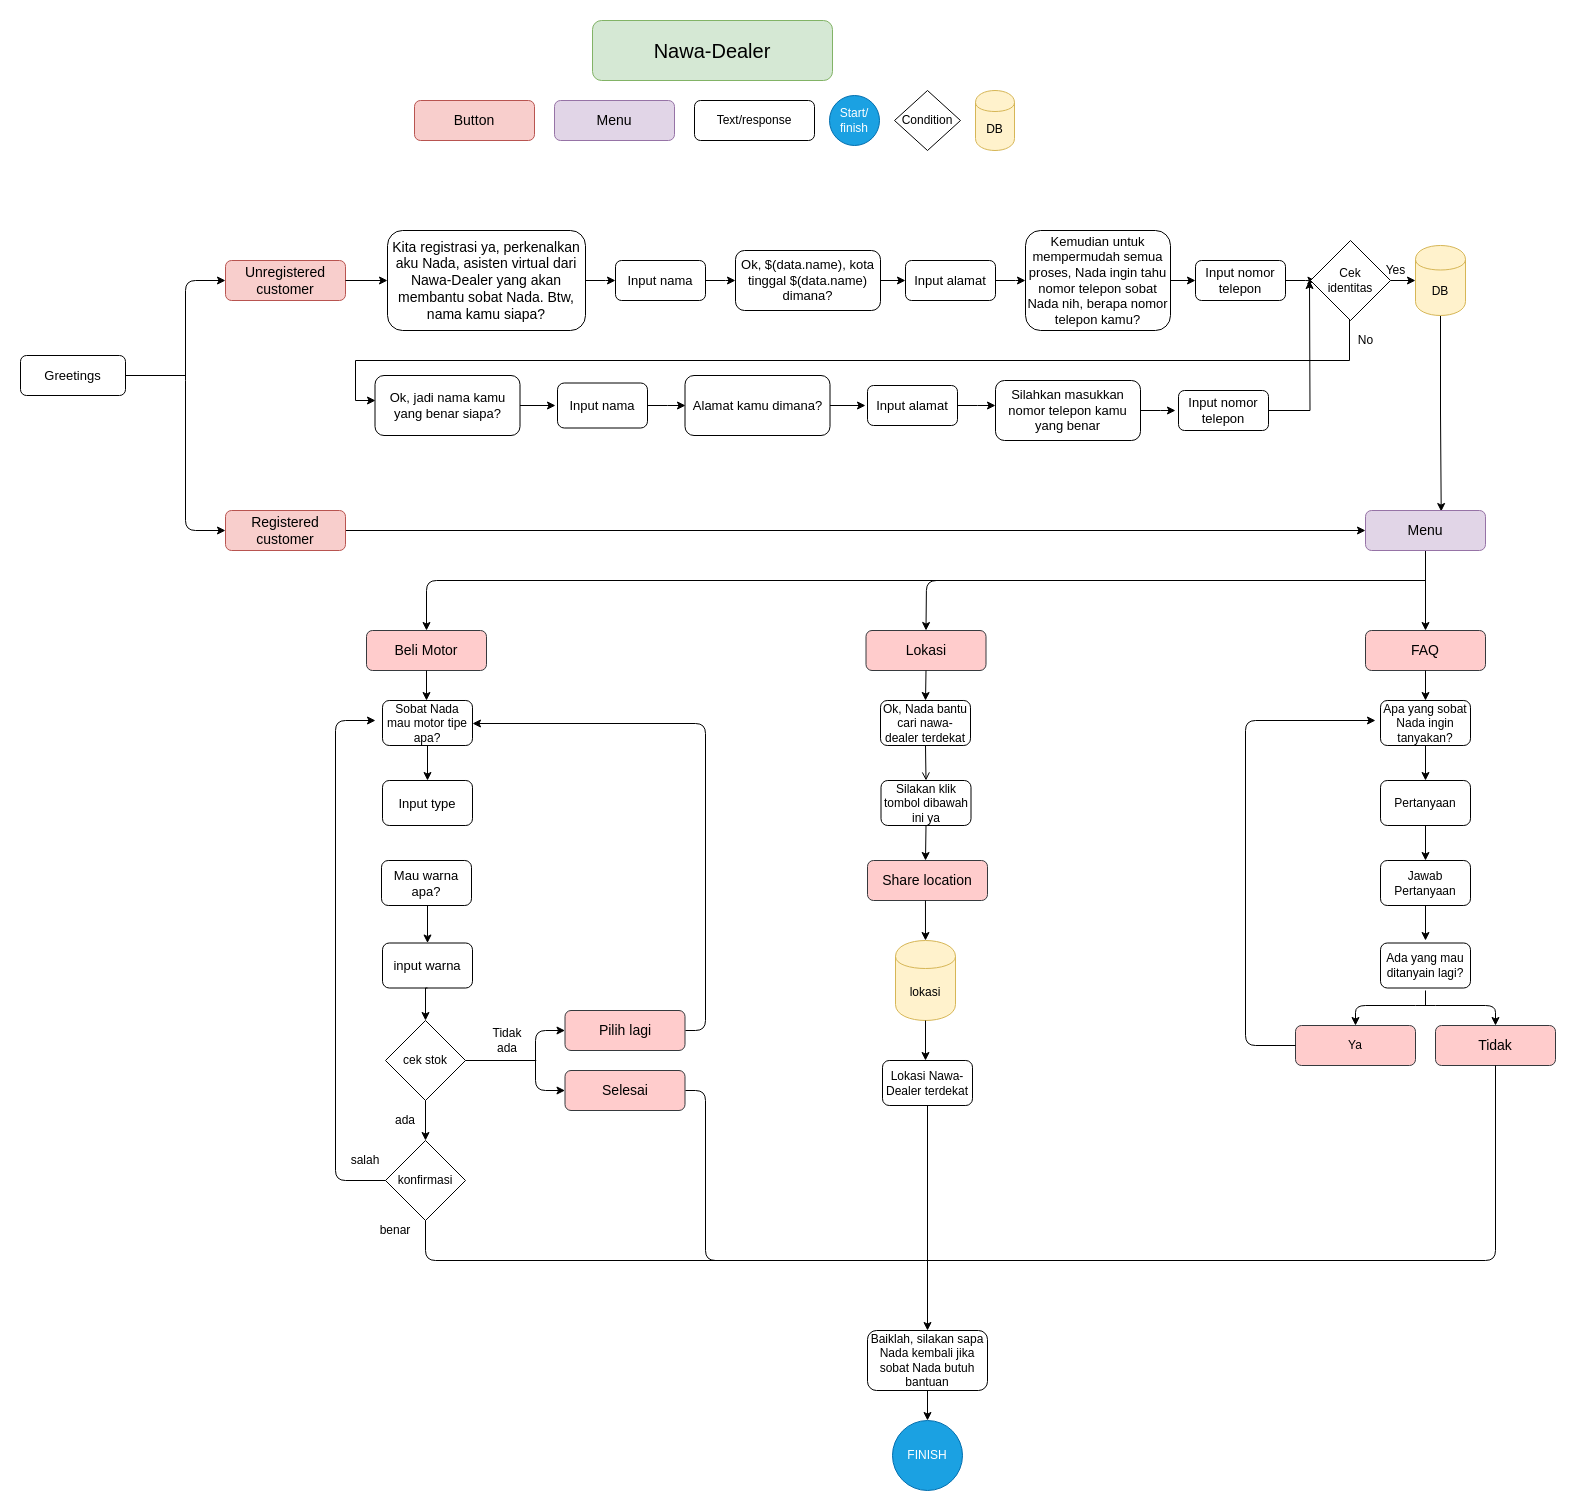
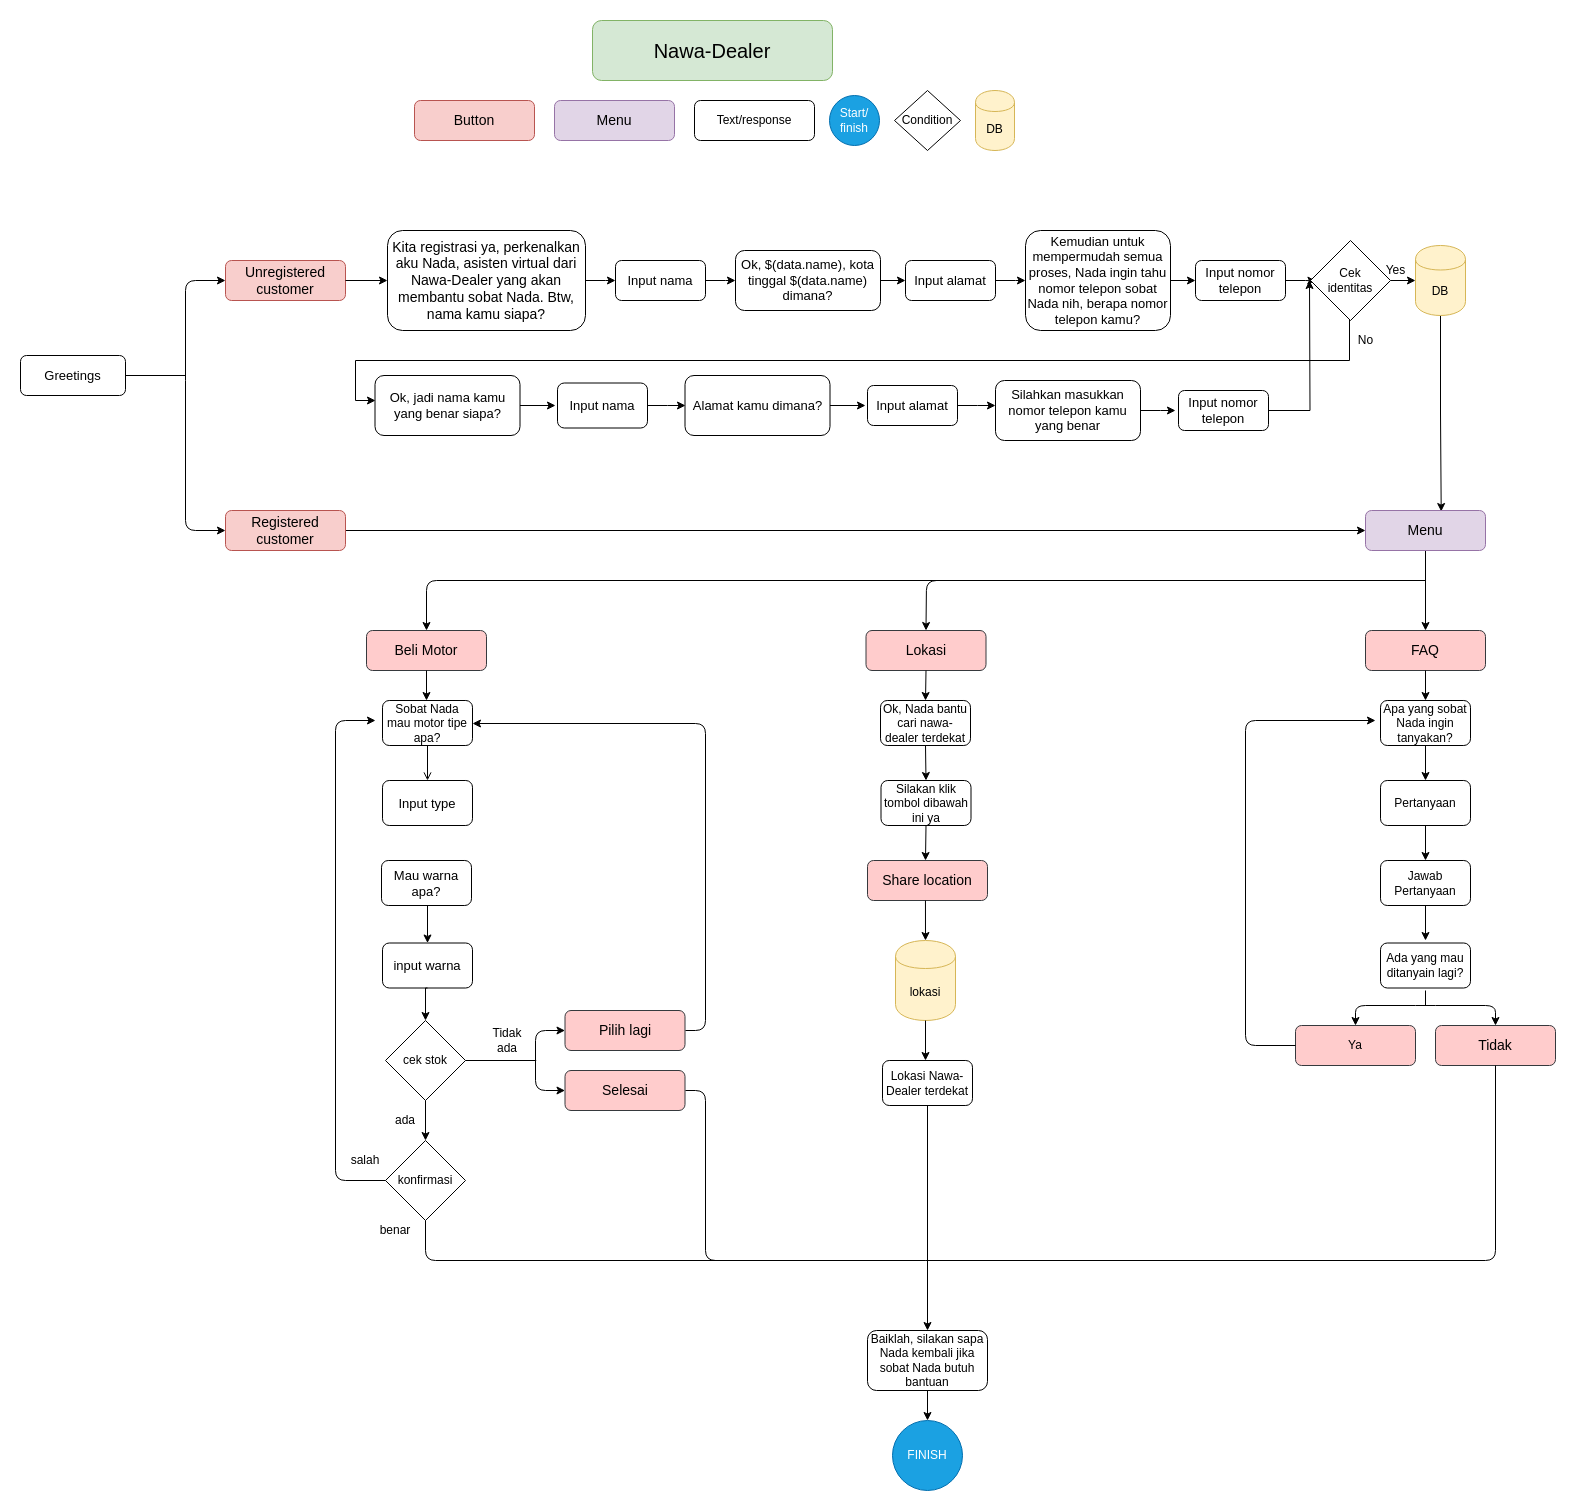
(428, 772) -> (428, 773)
(926, 773) -> (926, 772)
